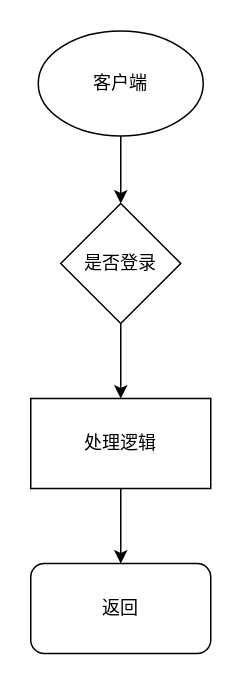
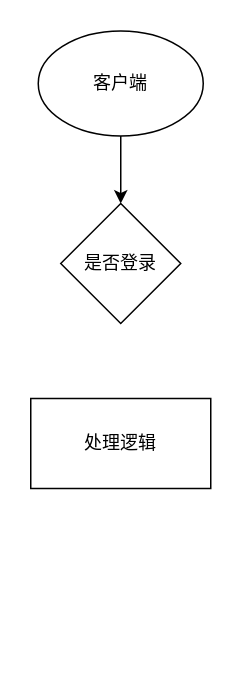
(121, 355) -> none
(121, 520) -> none
(121, 608) -> none
